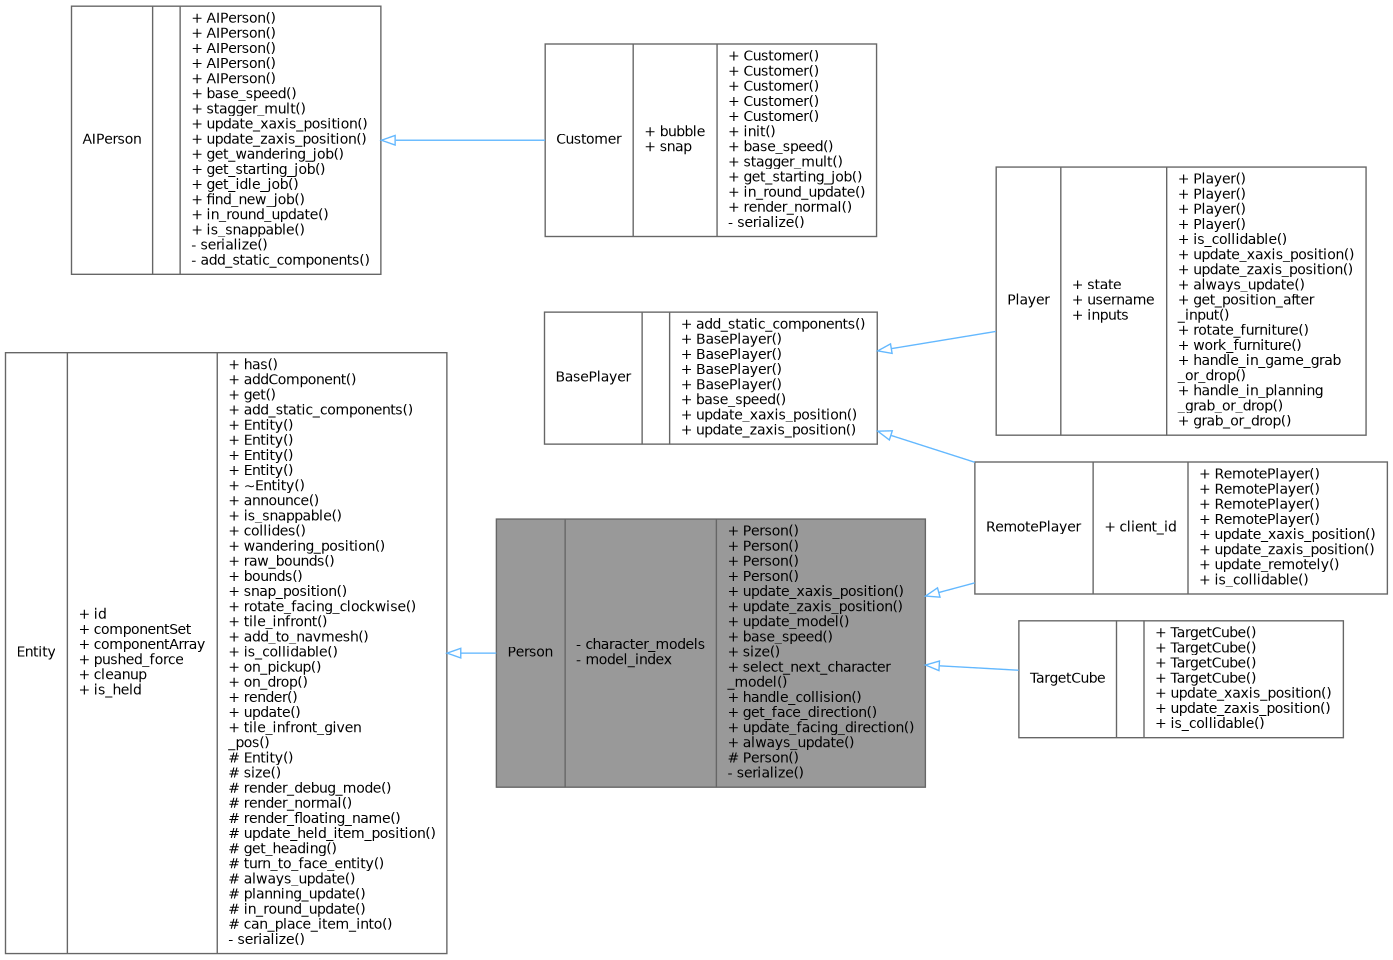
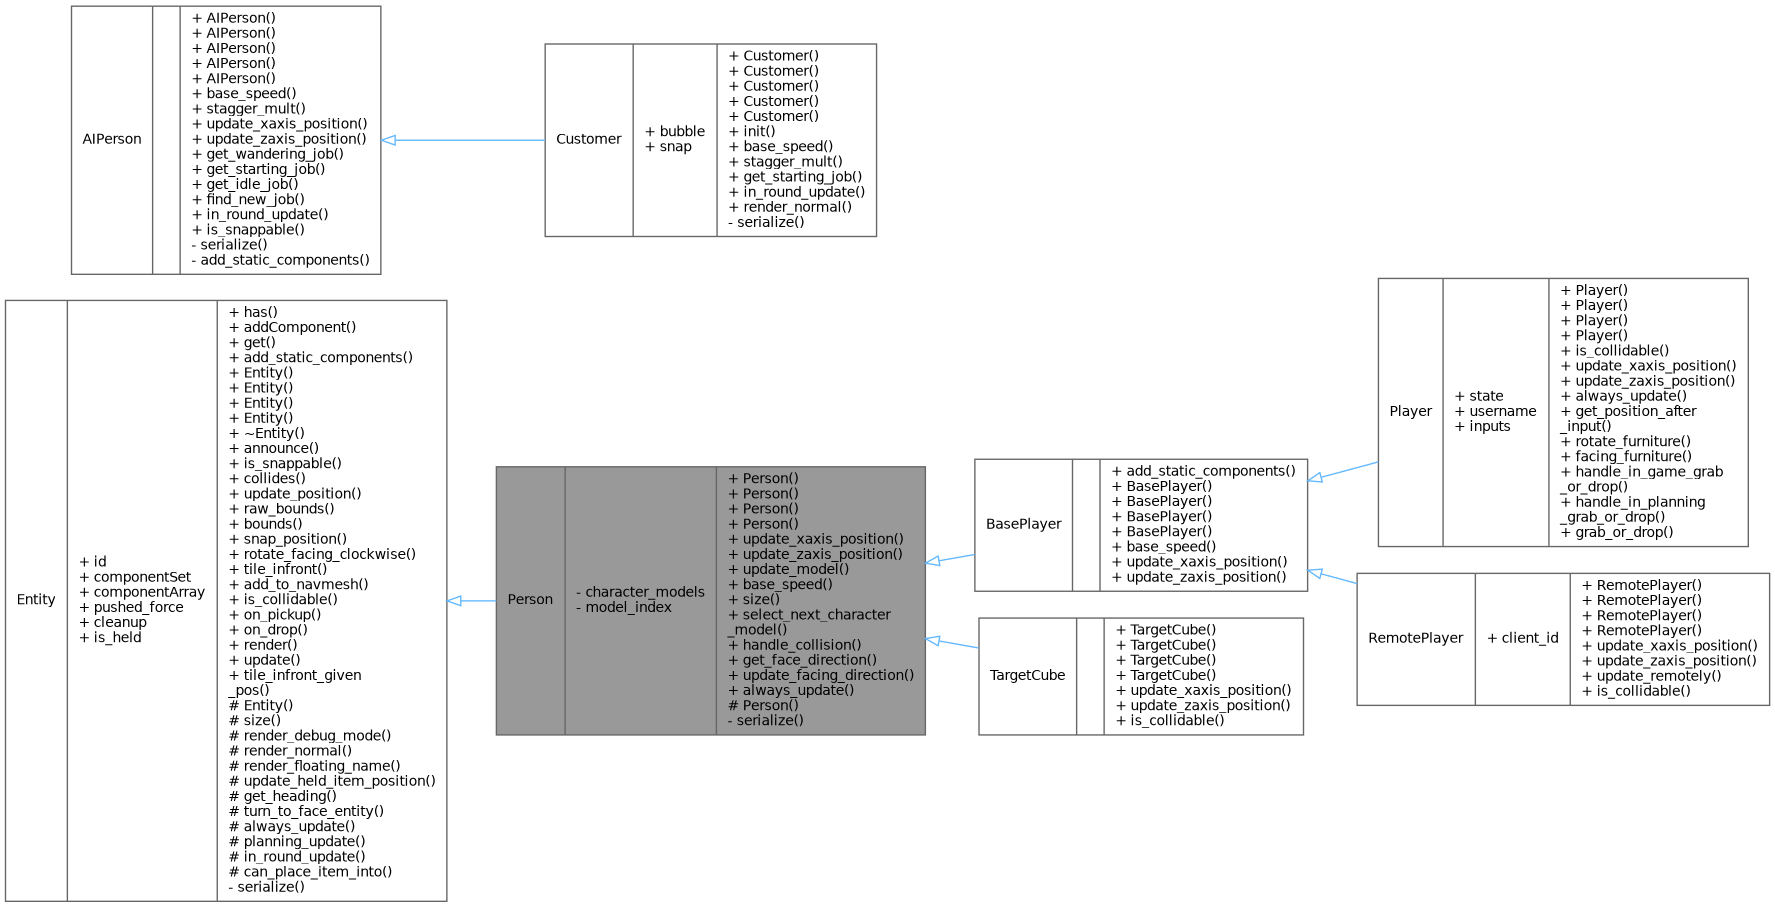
(1240, 346) -> (1627, 457)
(307, 547) -> (295, 494)
(957, 588) -> (957, 558)
